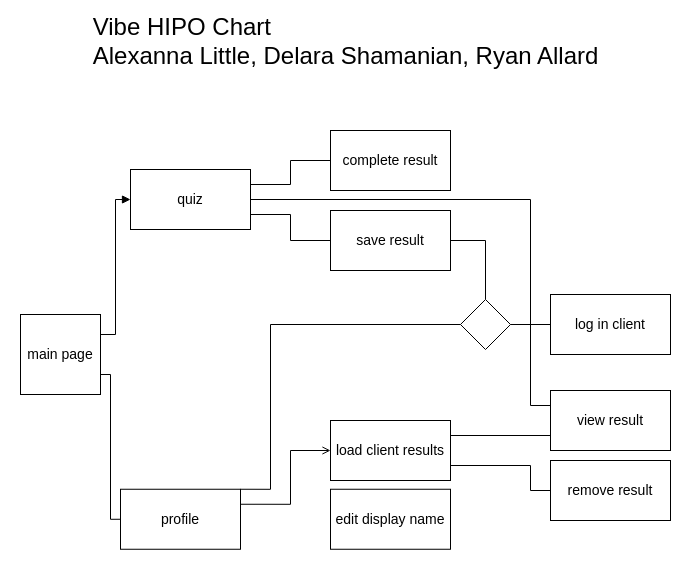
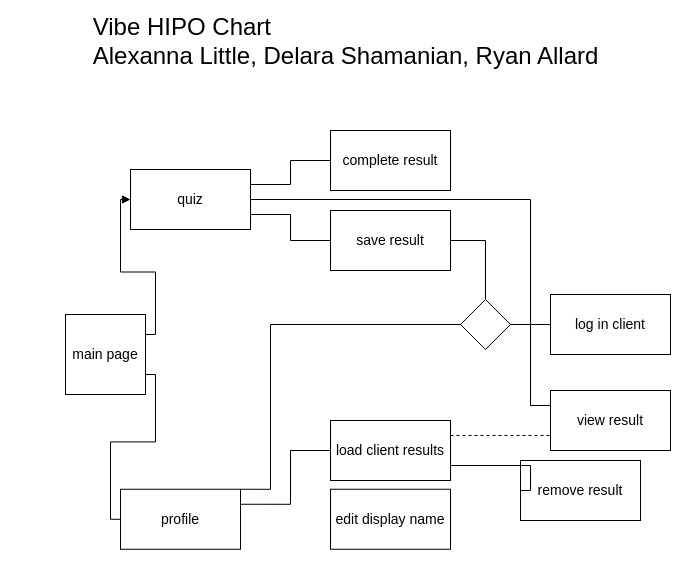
(61, 355) -> (106, 355)
(501, 436) -> (501, 436)
(325, 451) -> (325, 451)
(611, 491) -> (581, 491)
